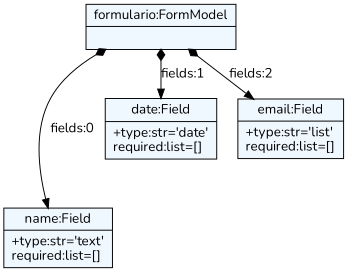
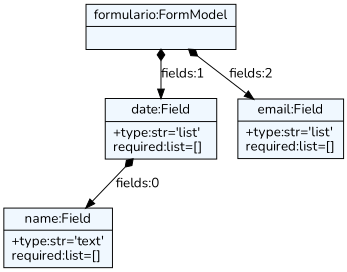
(43, 117) -> (109, 184)
(161, 133) -> (157, 133)
